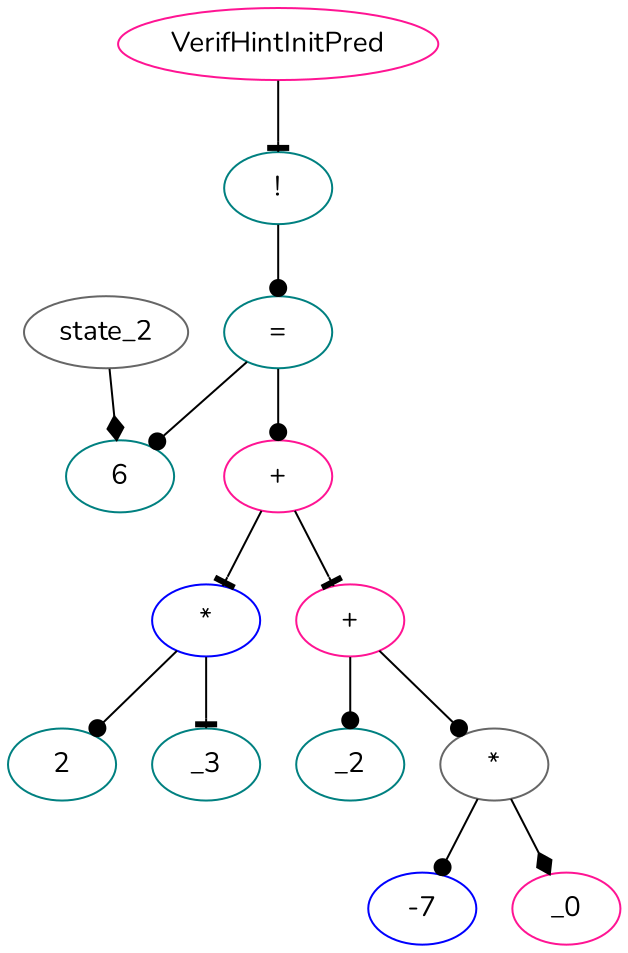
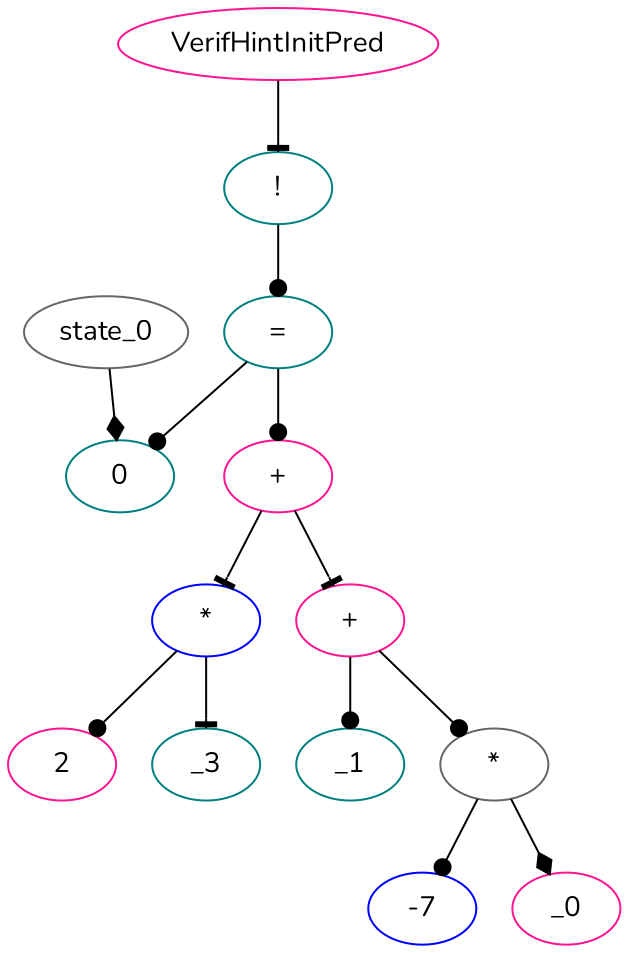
(106, 332) -> (106, 332)
(120, 476) -> (120, 476)
(62, 765) -> (62, 765)
(350, 765) -> (350, 765)
